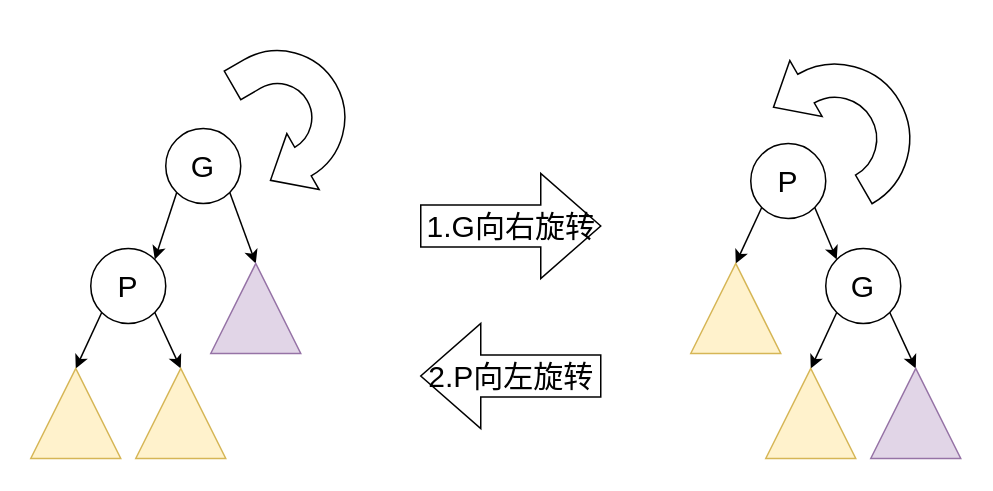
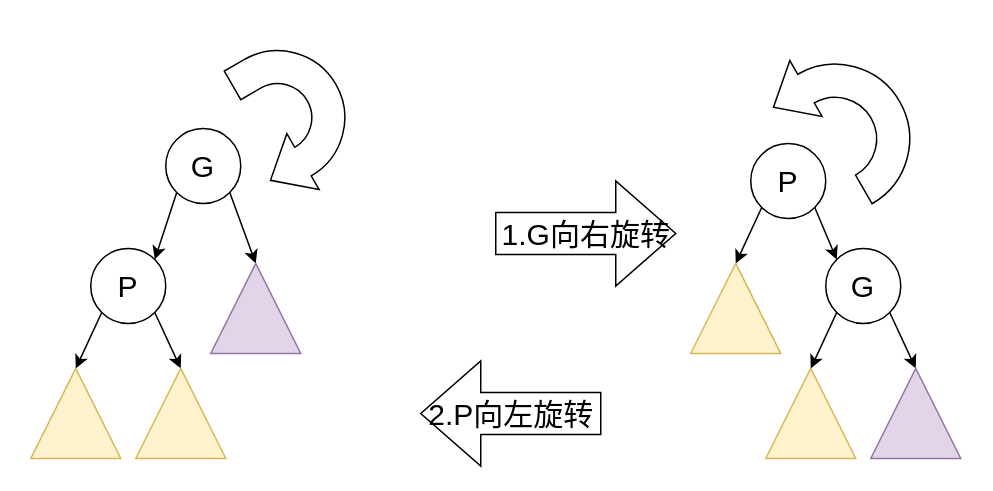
(511, 226) -> (586, 233)
(511, 376) -> (511, 413)
